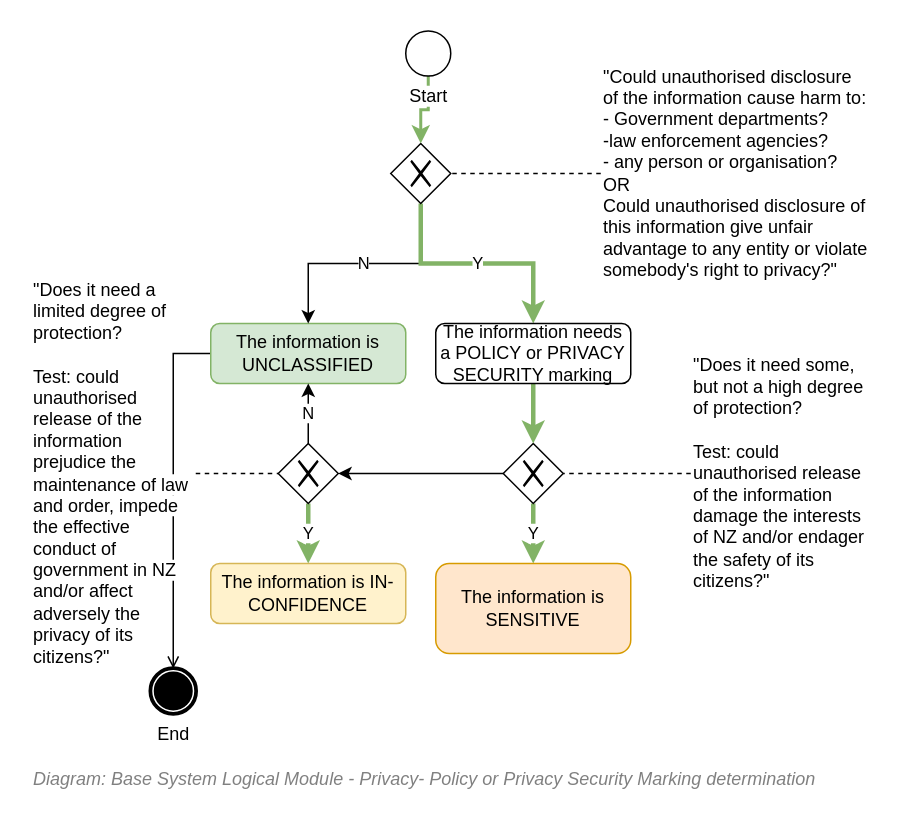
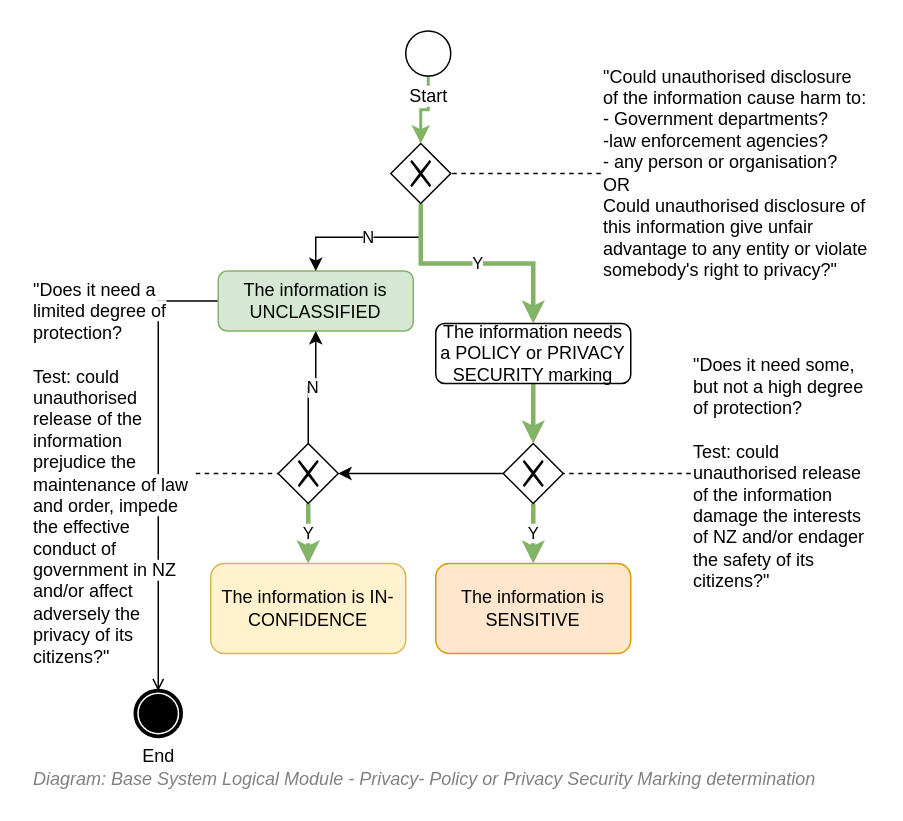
(308, 353) -> (316, 301)
(308, 593) -> (308, 608)
(173, 691) -> (158, 713)
